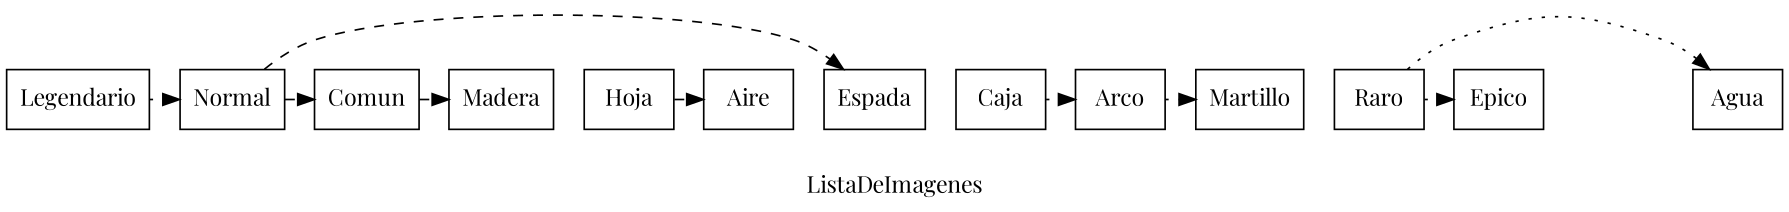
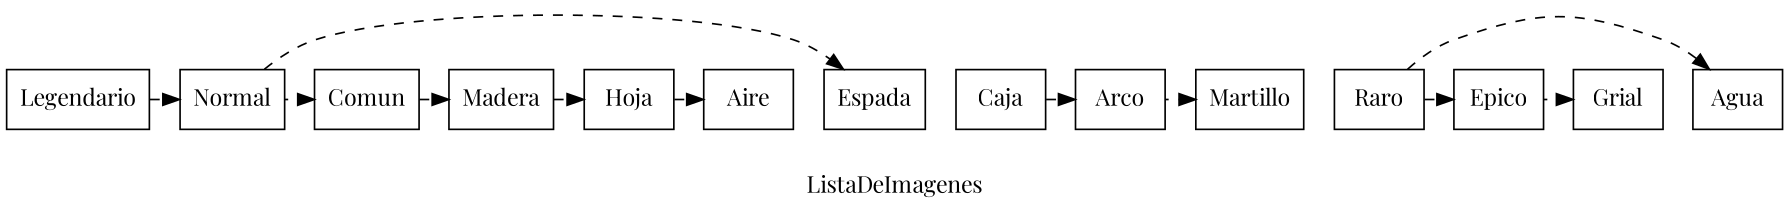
(1550, 17) -> (1550, 17)
(156, 99) -> (156, 99)
(291, 99) -> (291, 99)
none -> (560, 99)
(1052, 99) -> (1052, 99)
(1431, 99) -> (1431, 99)
none -> (1618, 99)
